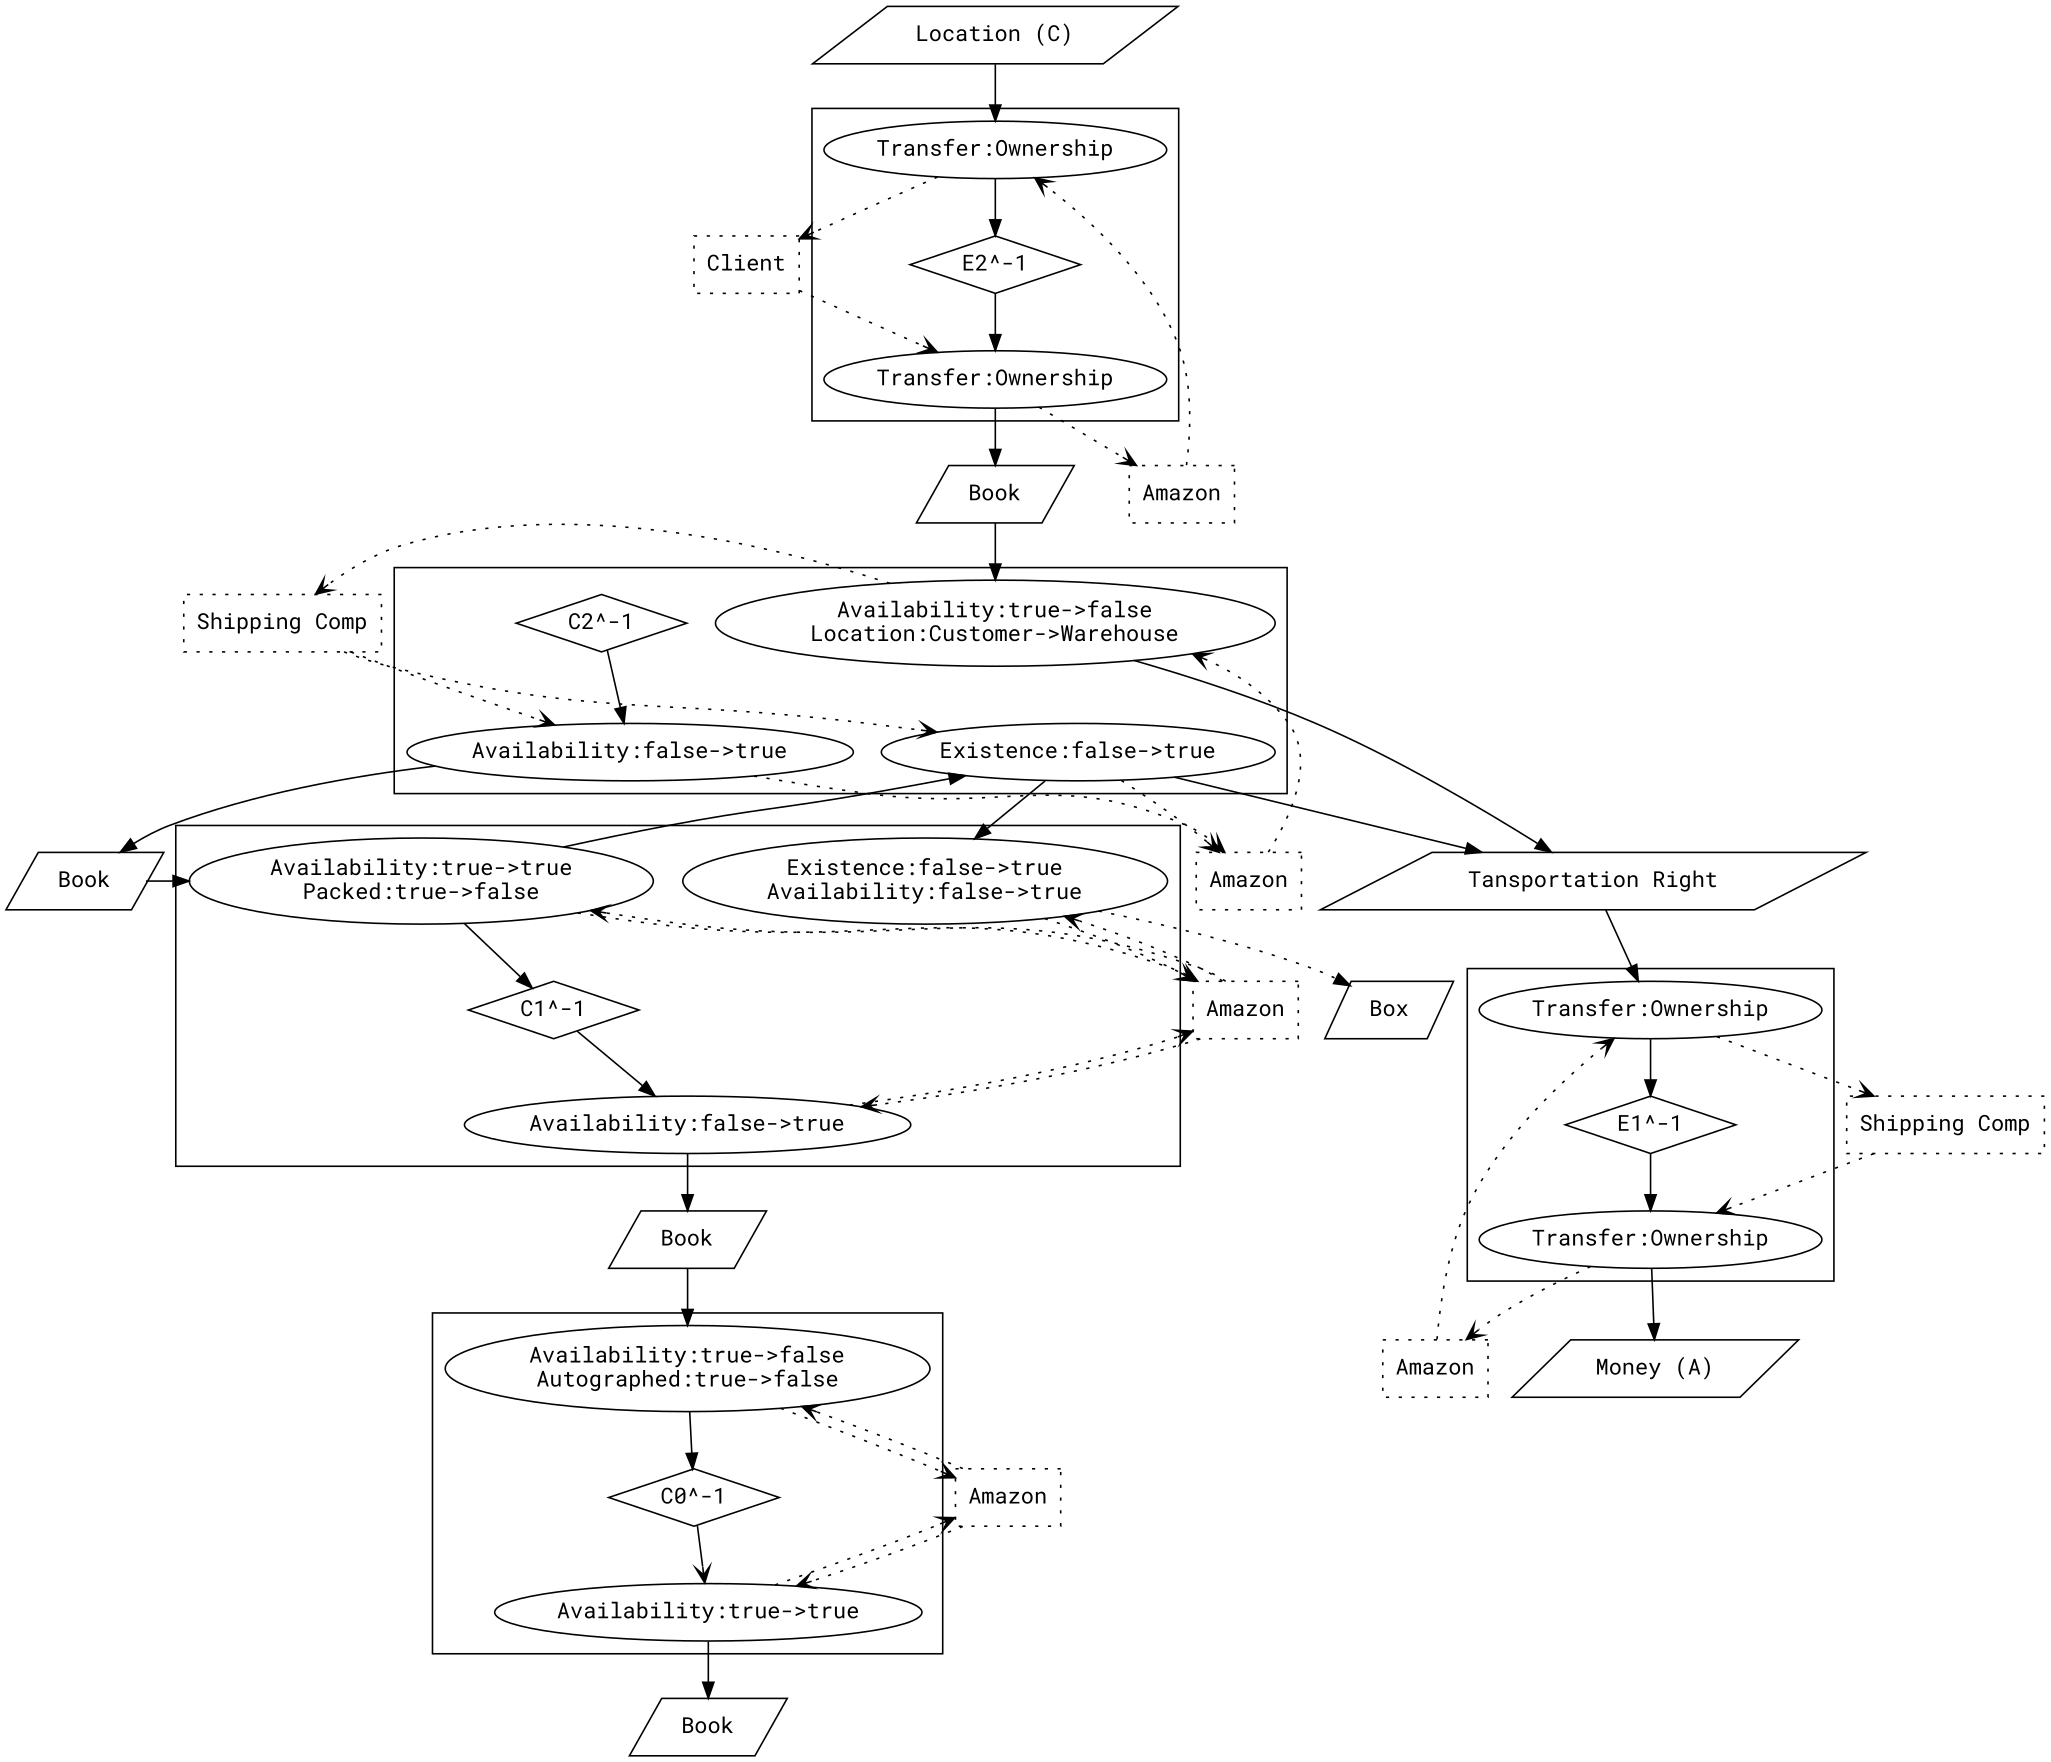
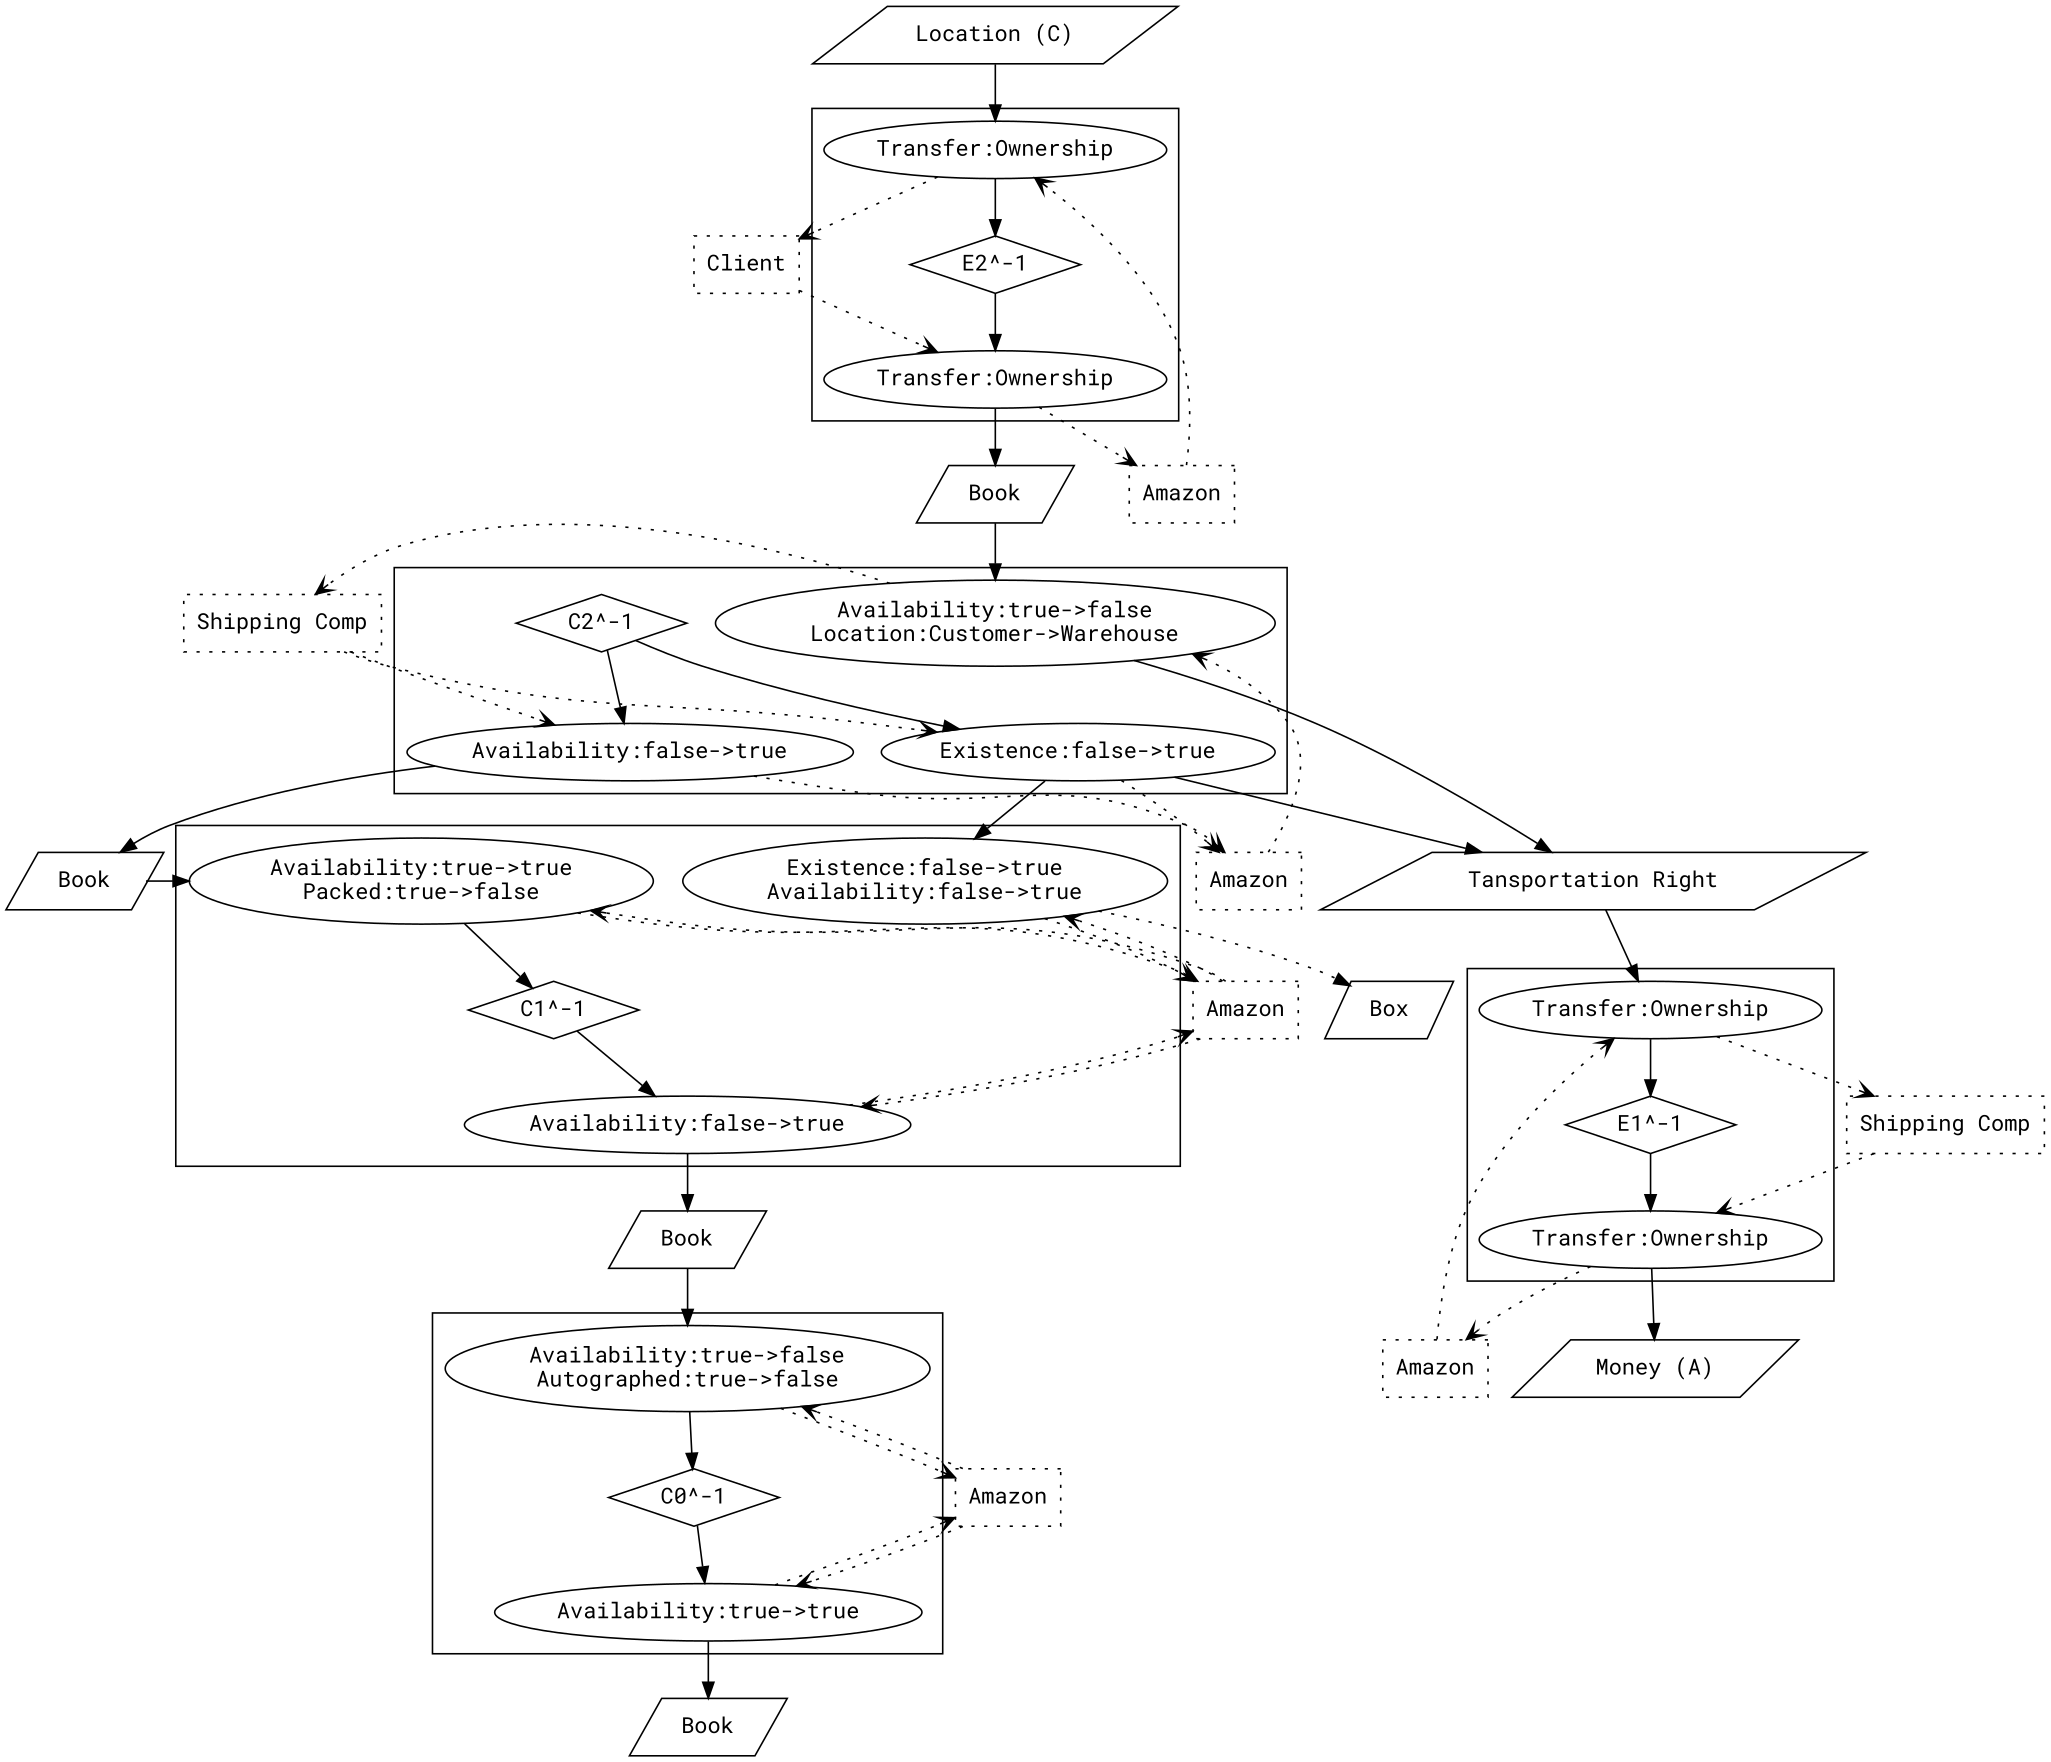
(756, 811) -> (788, 690)
(700, 1546) -> (700, 1546)
